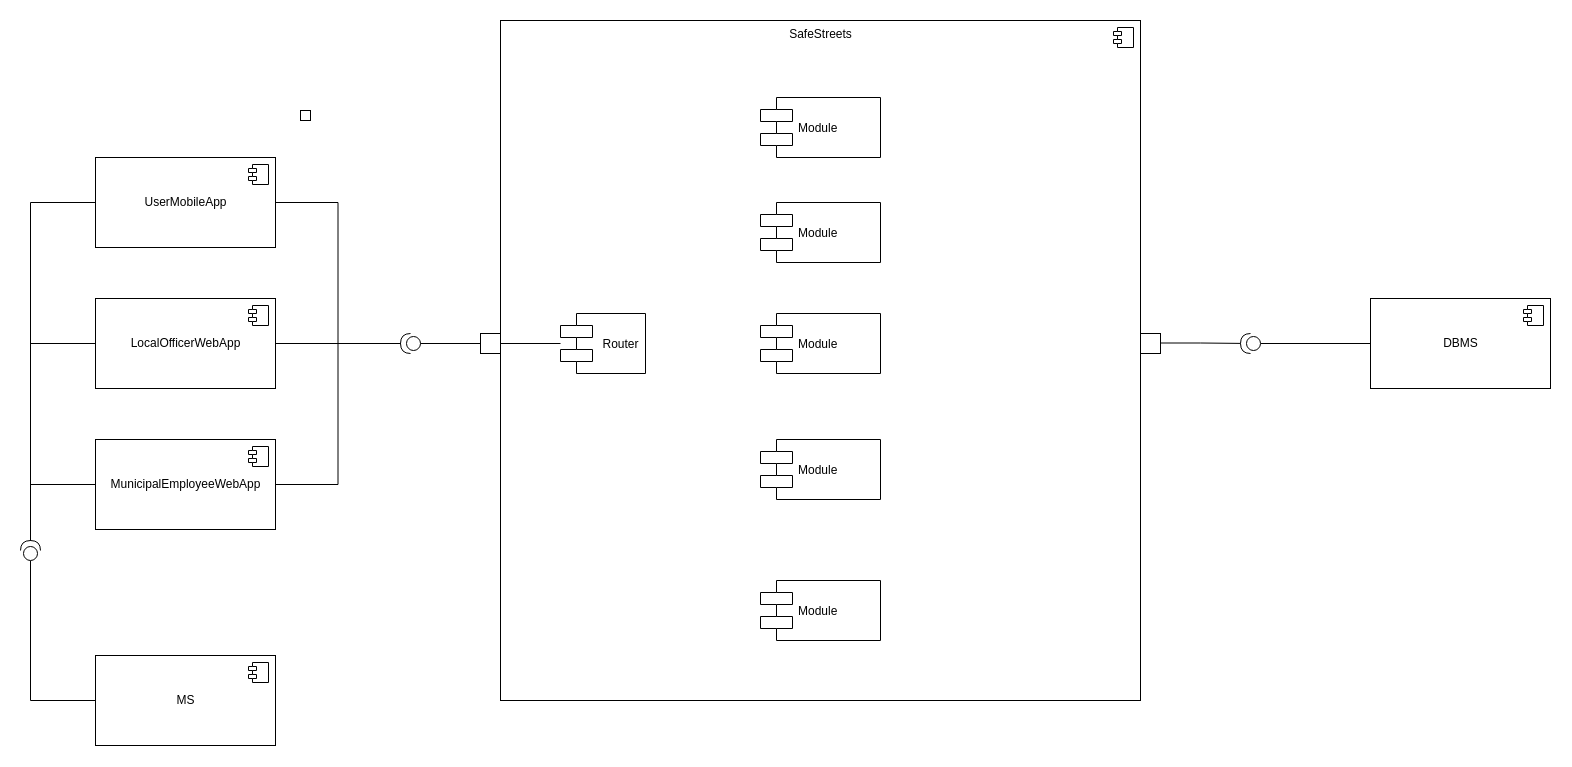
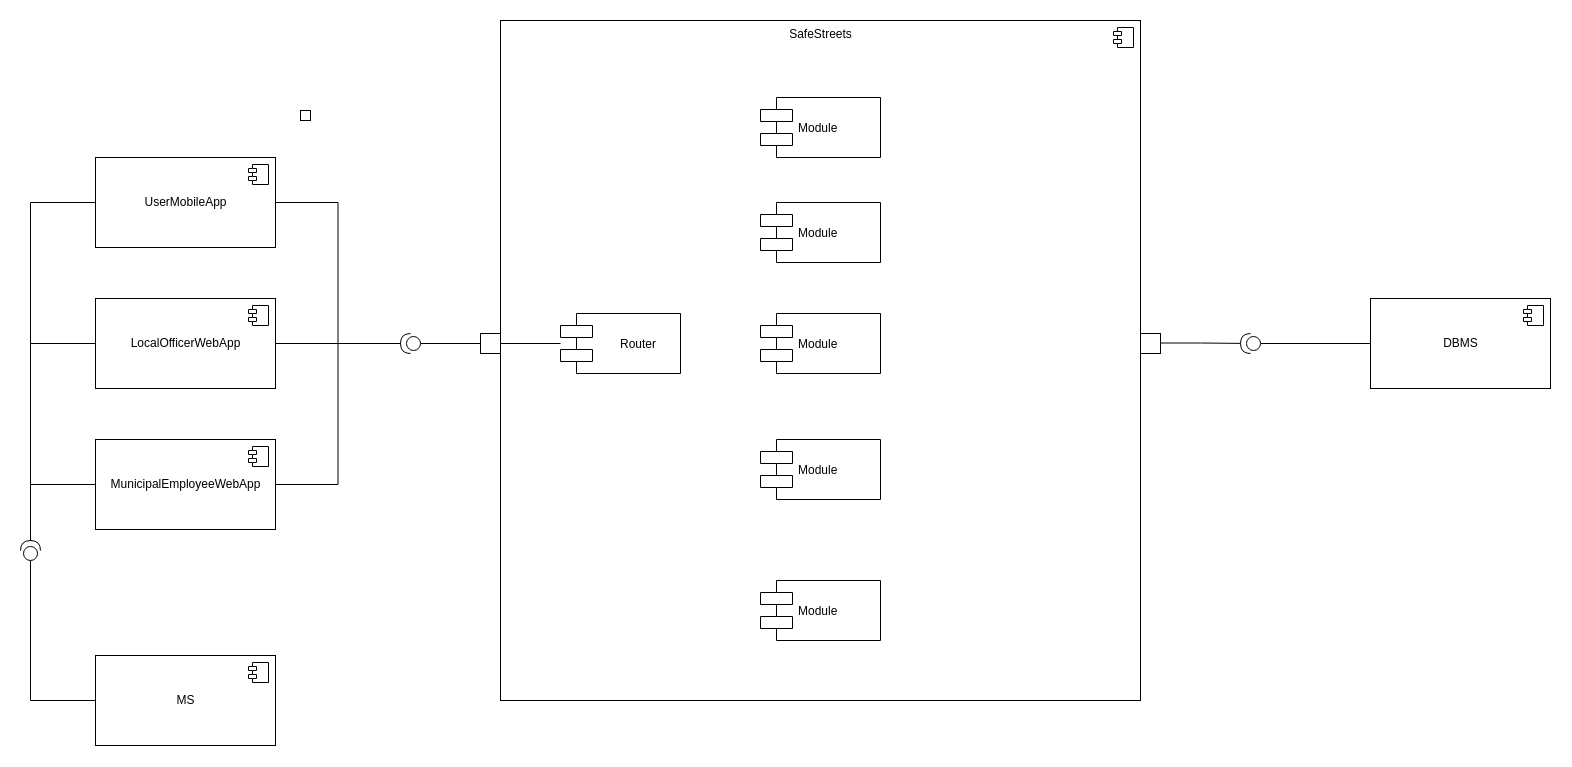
(603, 344) -> (621, 344)
